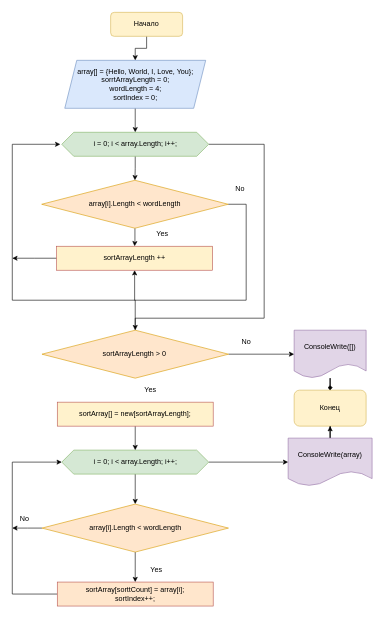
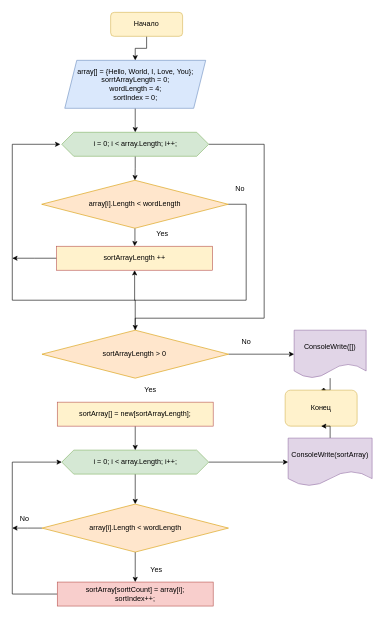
(330, 408) -> (321, 408)
(330, 455) -> (330, 455)
(135, 594) -> (135, 594)
